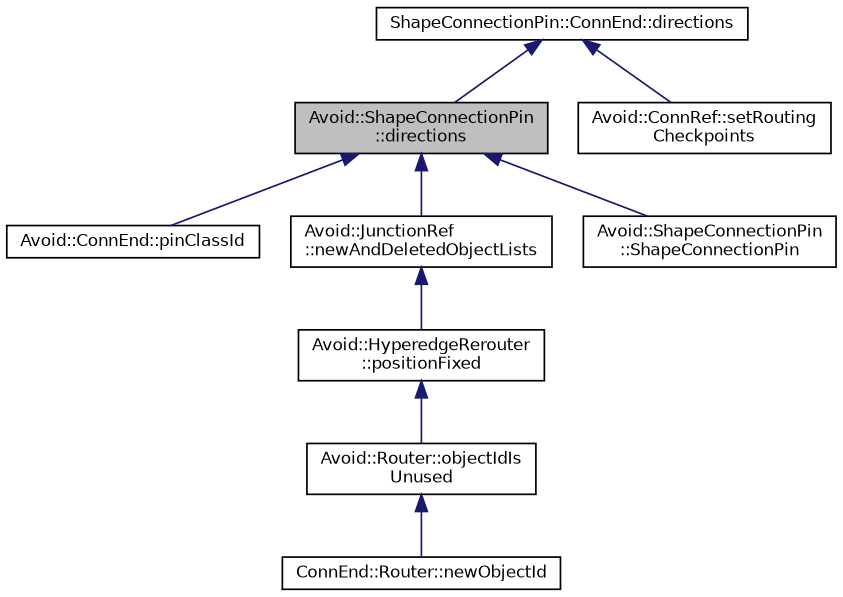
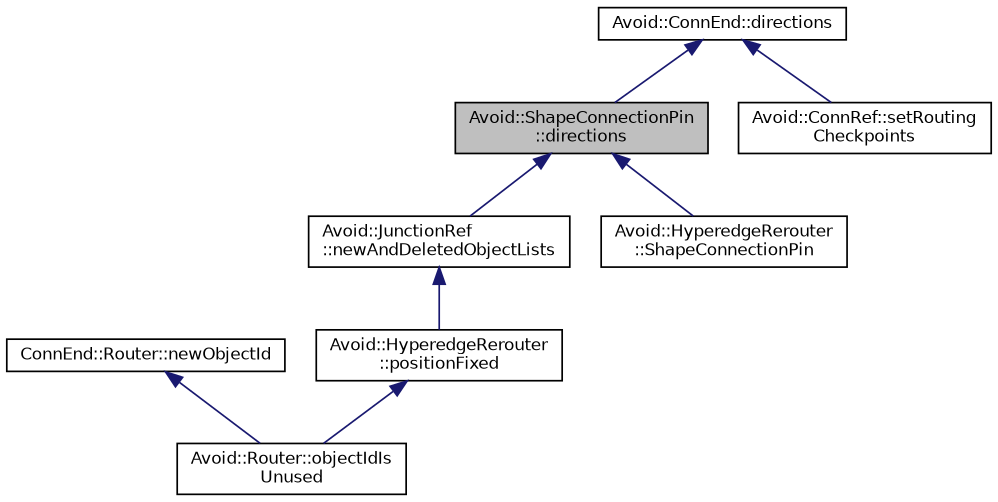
(562, 24) -> (722, 24)
(133, 242) -> none
(710, 242) -> (724, 242)
(421, 534) -> (220, 413)
